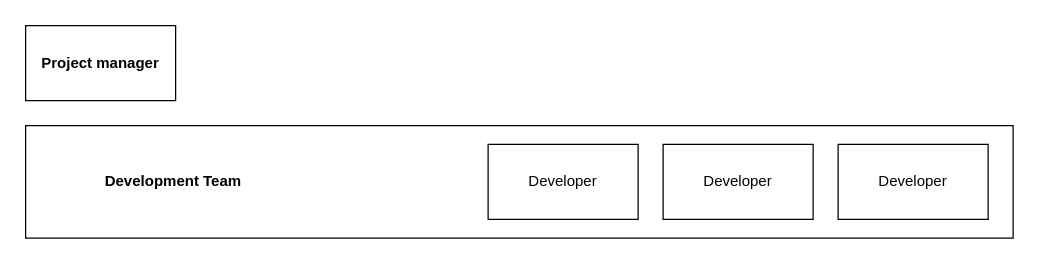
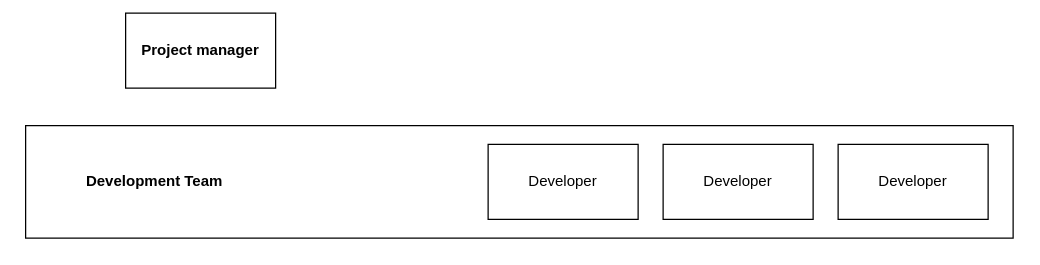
(101, 63) -> (201, 51)
(176, 182) -> (157, 182)
